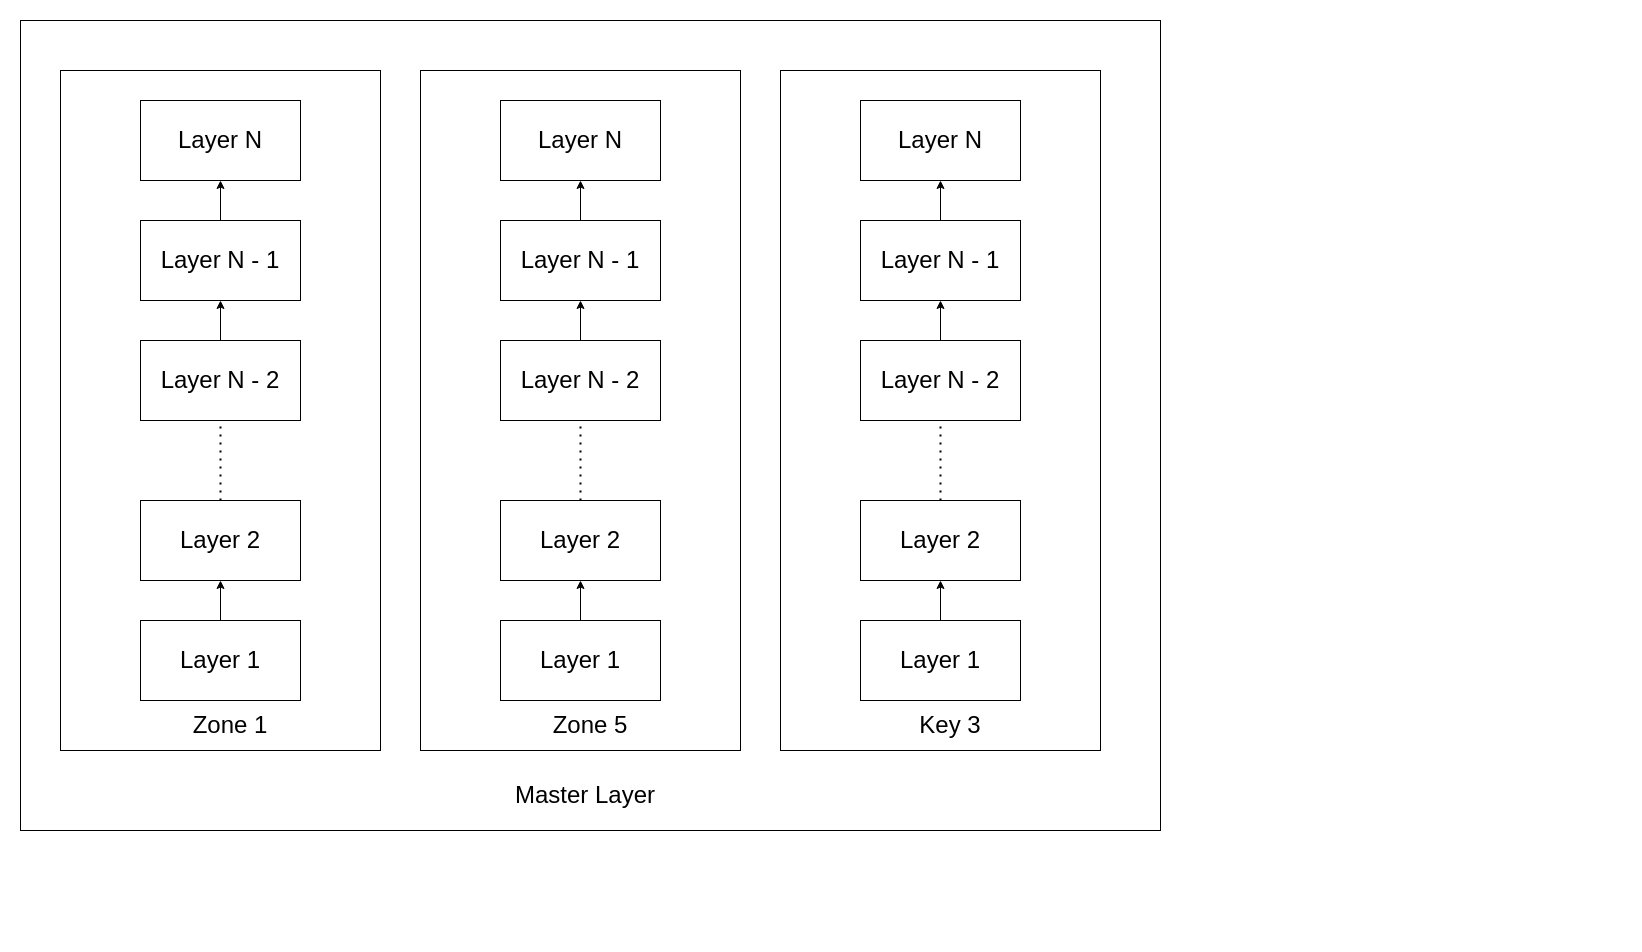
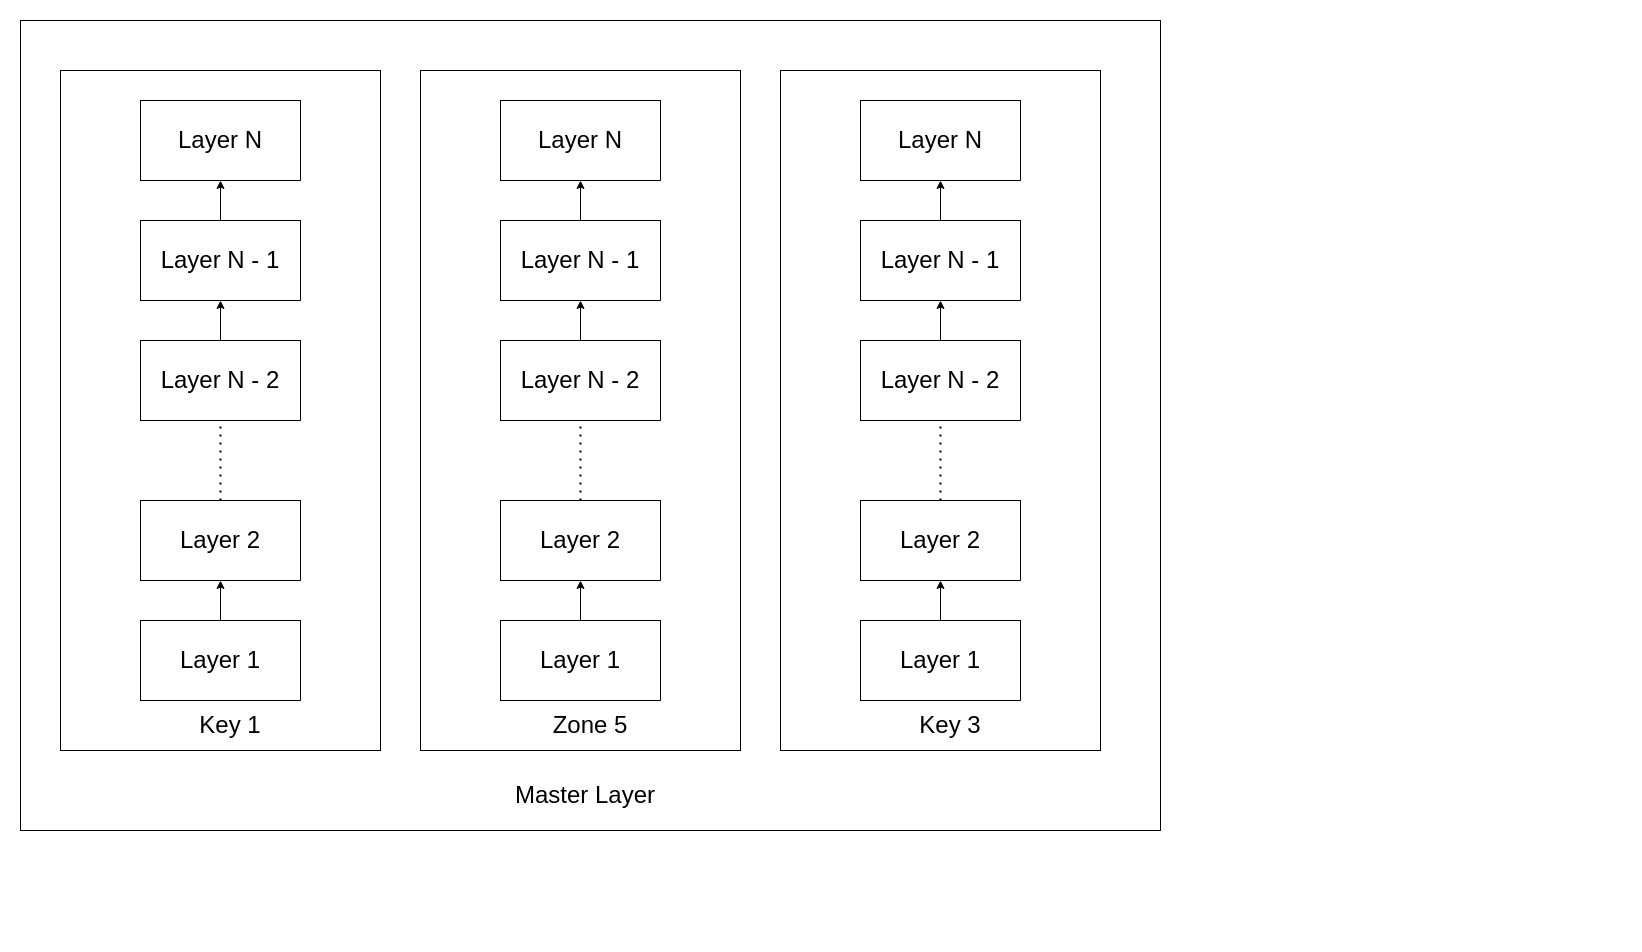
(231, 726) -> (231, 726)
